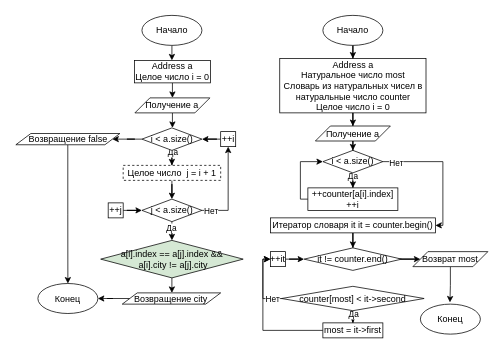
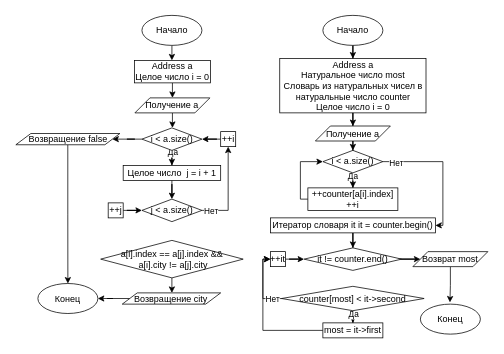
(172, 173) -> (172, 173)
(172, 234) -> none
(172, 259) -> (172, 259)
